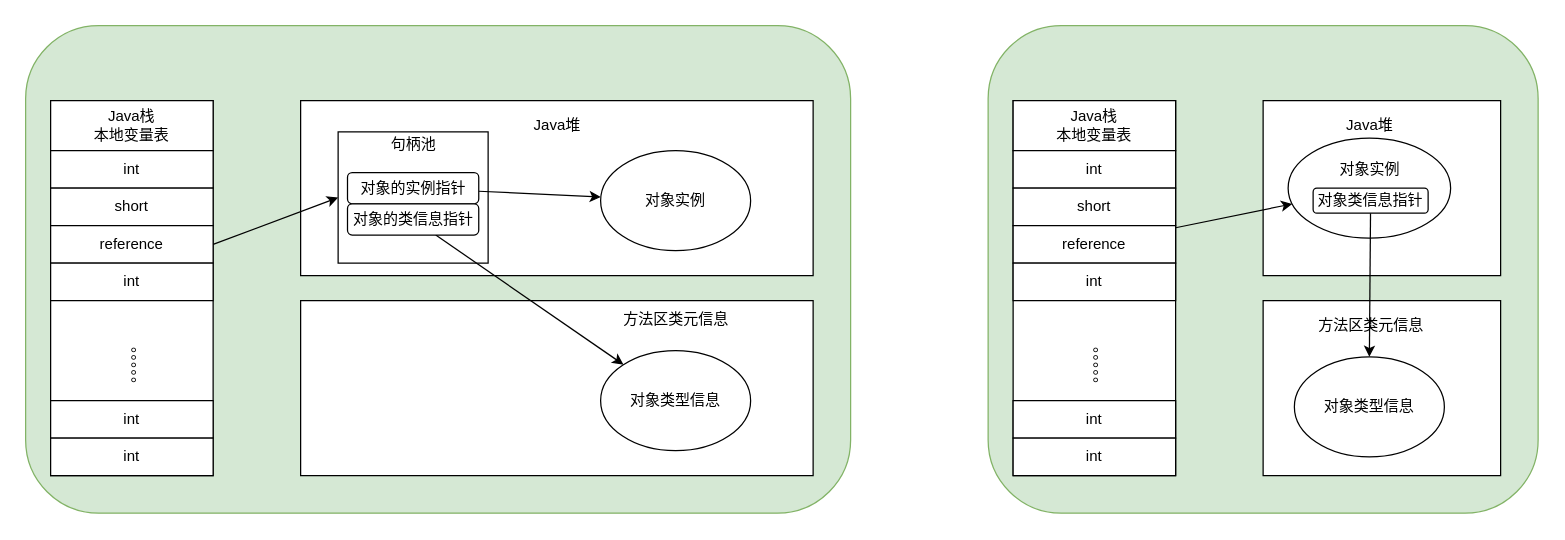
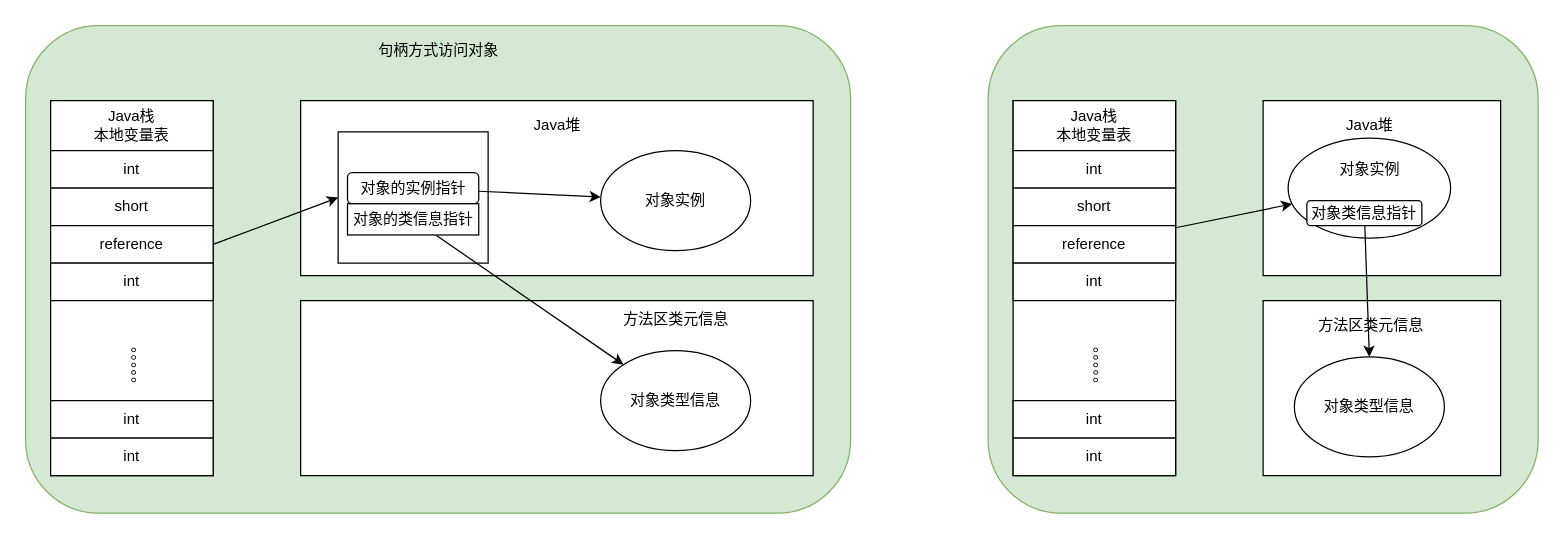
none -> (438, 51)
(413, 144) -> none
(1371, 201) -> (1364, 213)
(413, 219) -> (413, 219)
